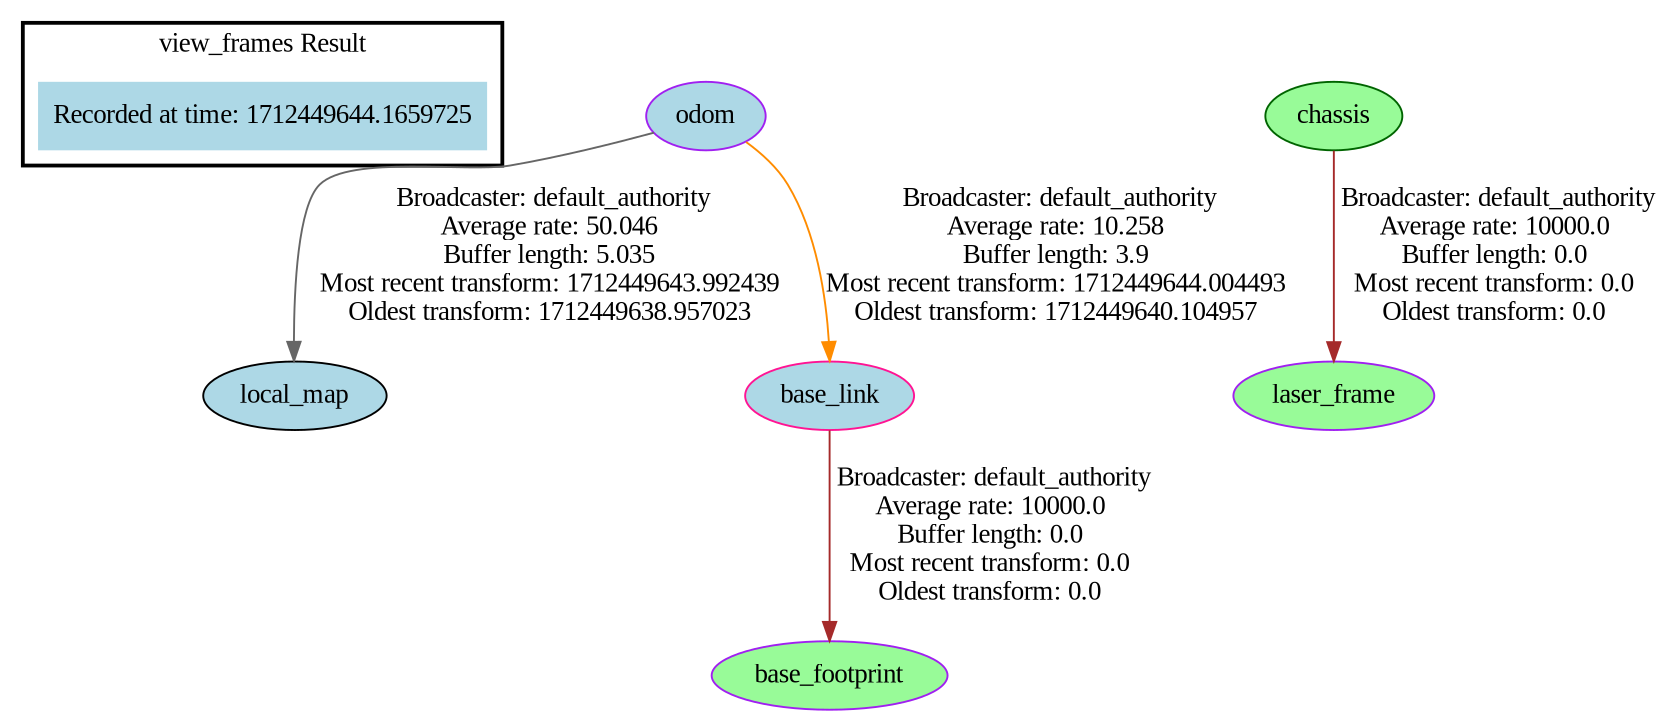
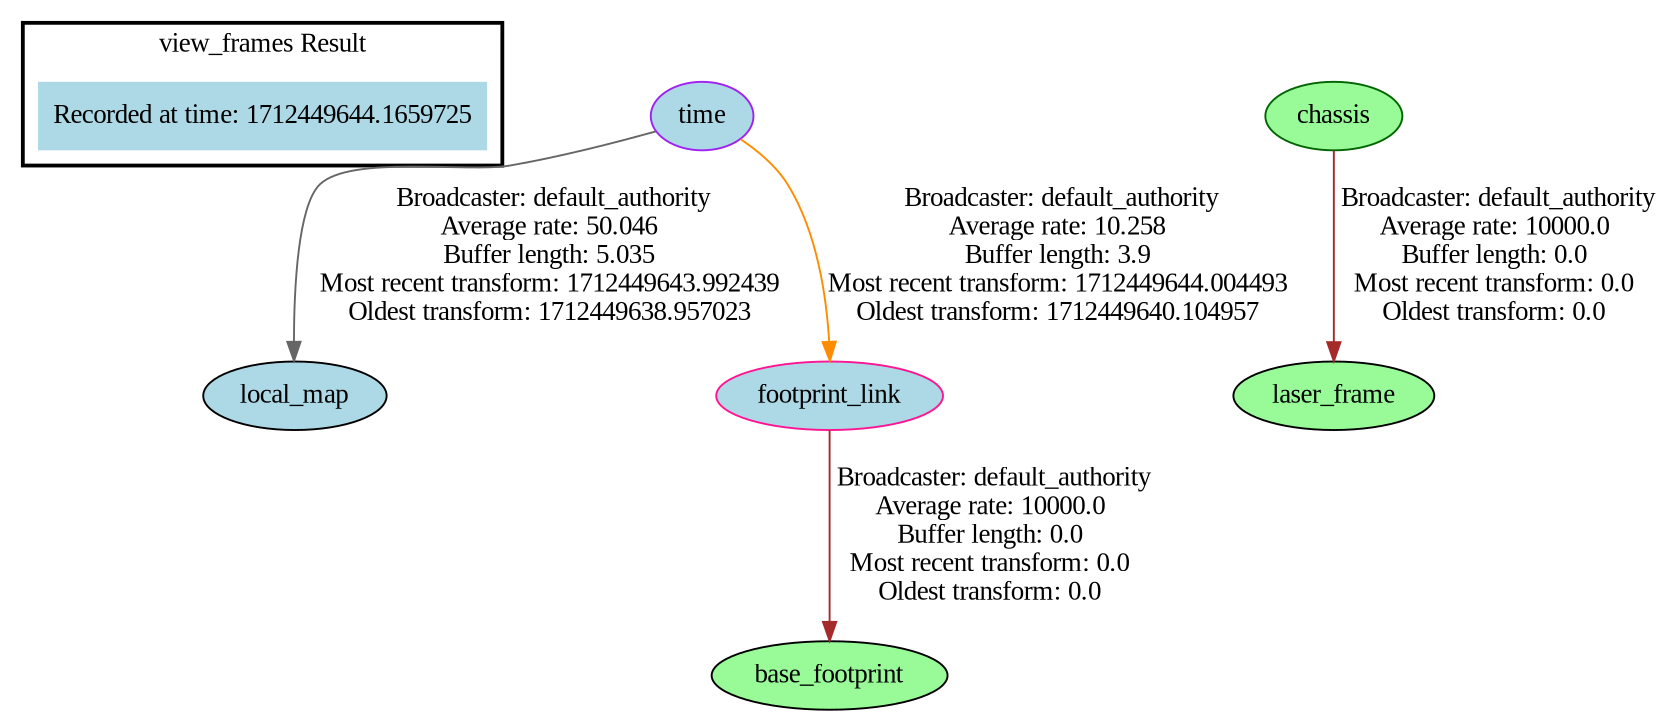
(706, 116) -> (702, 116)
(830, 396) -> (830, 396)
(1334, 396) -> (1334, 396)
(830, 675) -> (830, 675)
